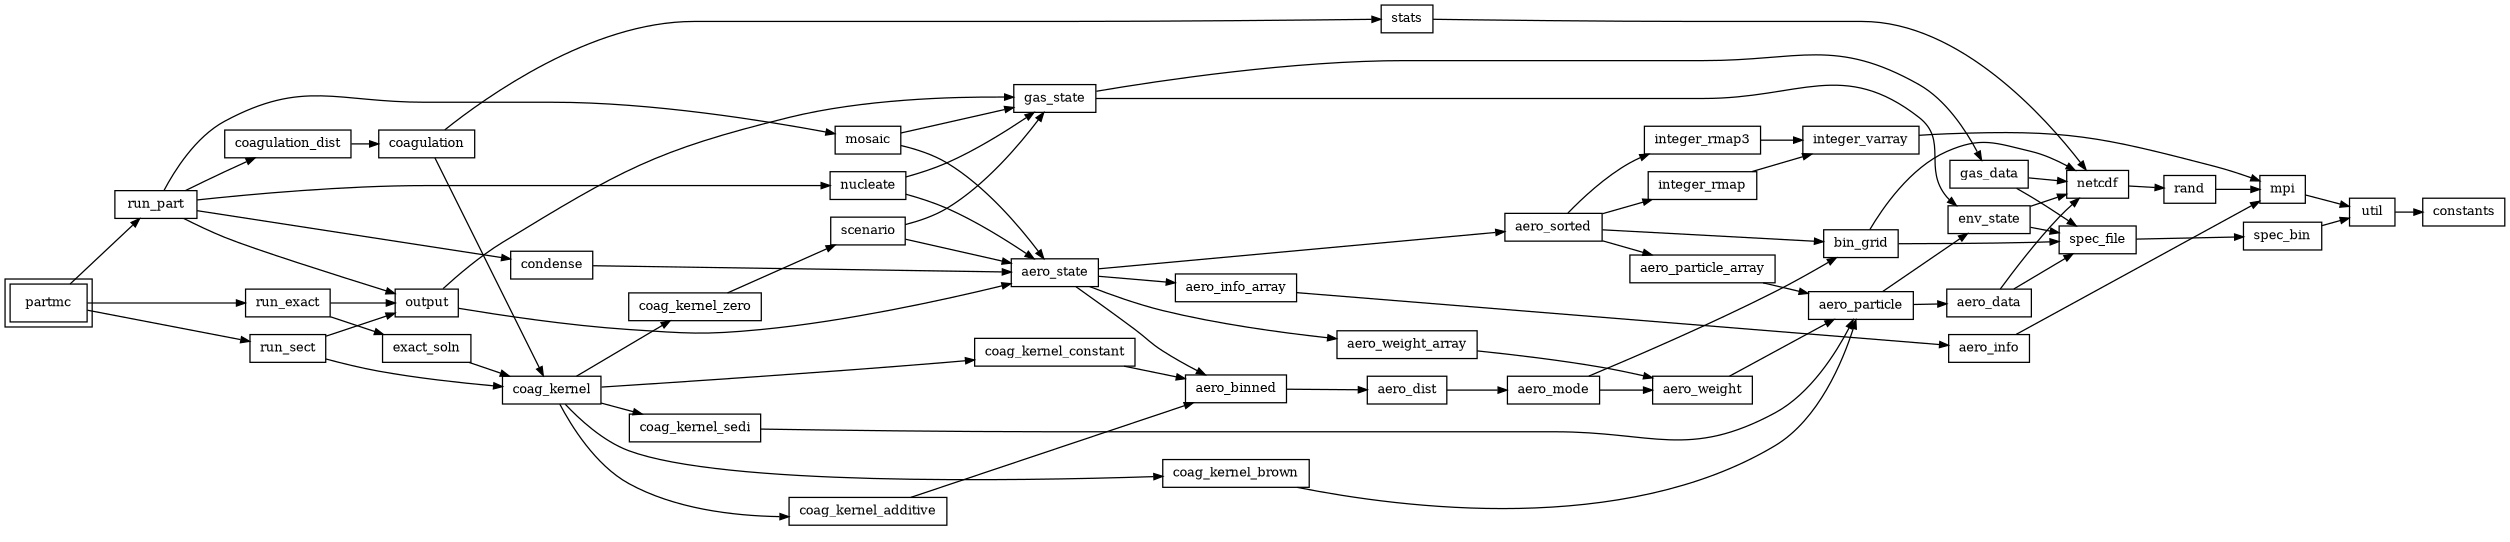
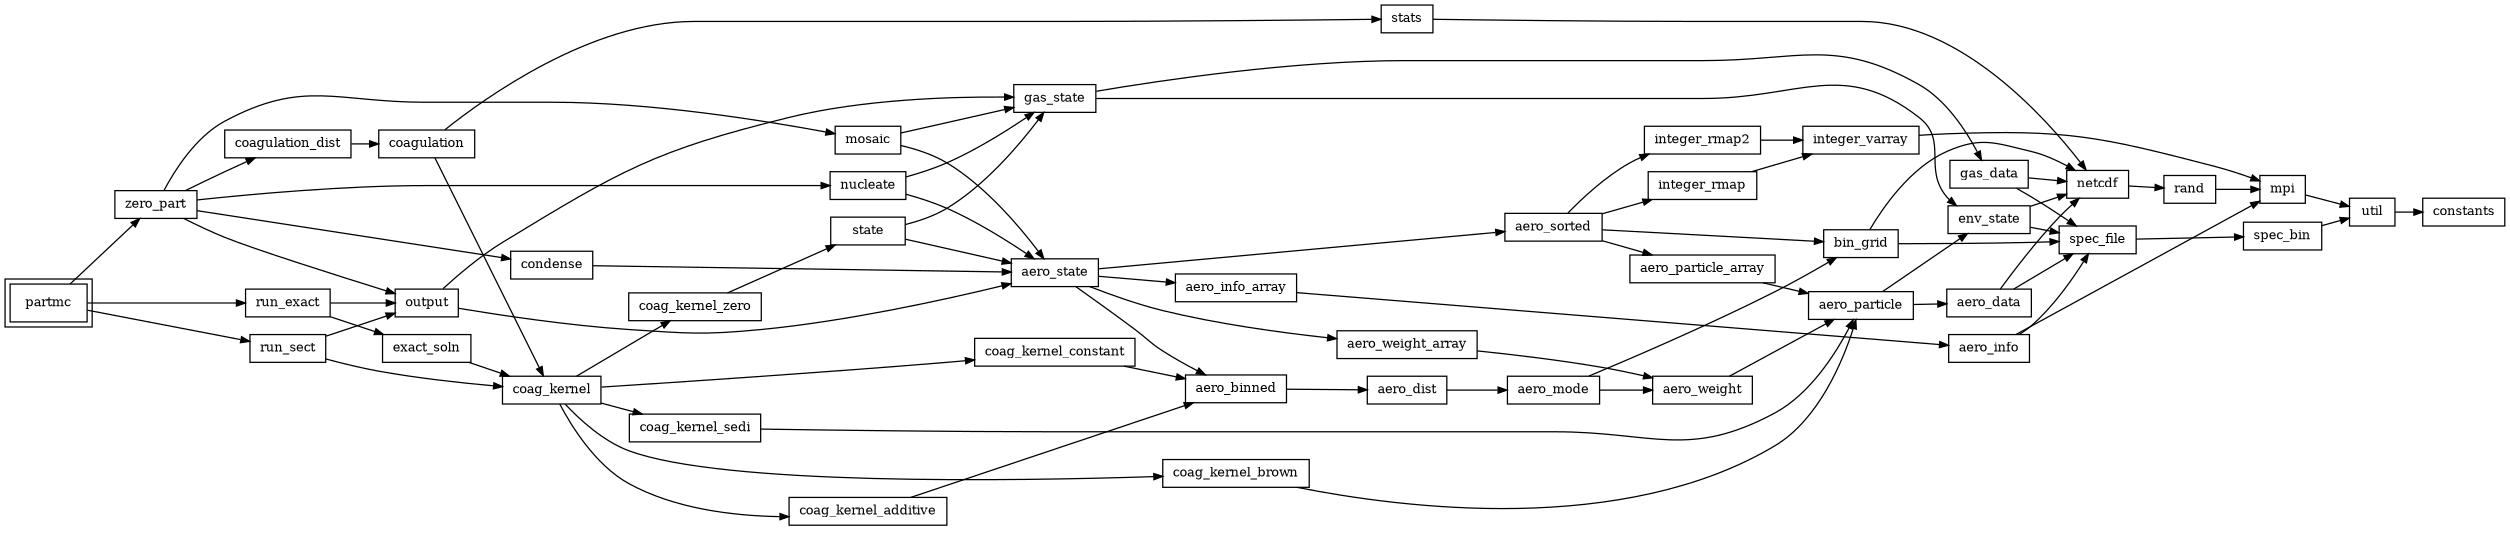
(1702, 140) -> (1702, 140)
(156, 205) -> (156, 205)
(868, 231) -> (868, 231)
none -> (2055, 301)
